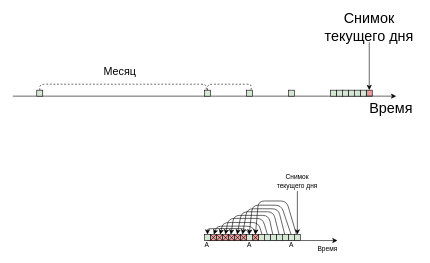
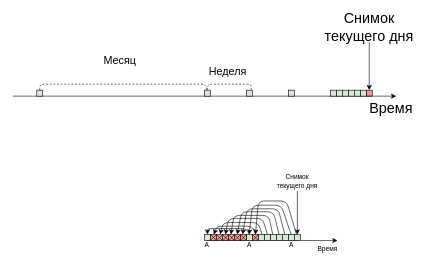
(120, 72) -> (120, 60)
none -> (228, 72)
